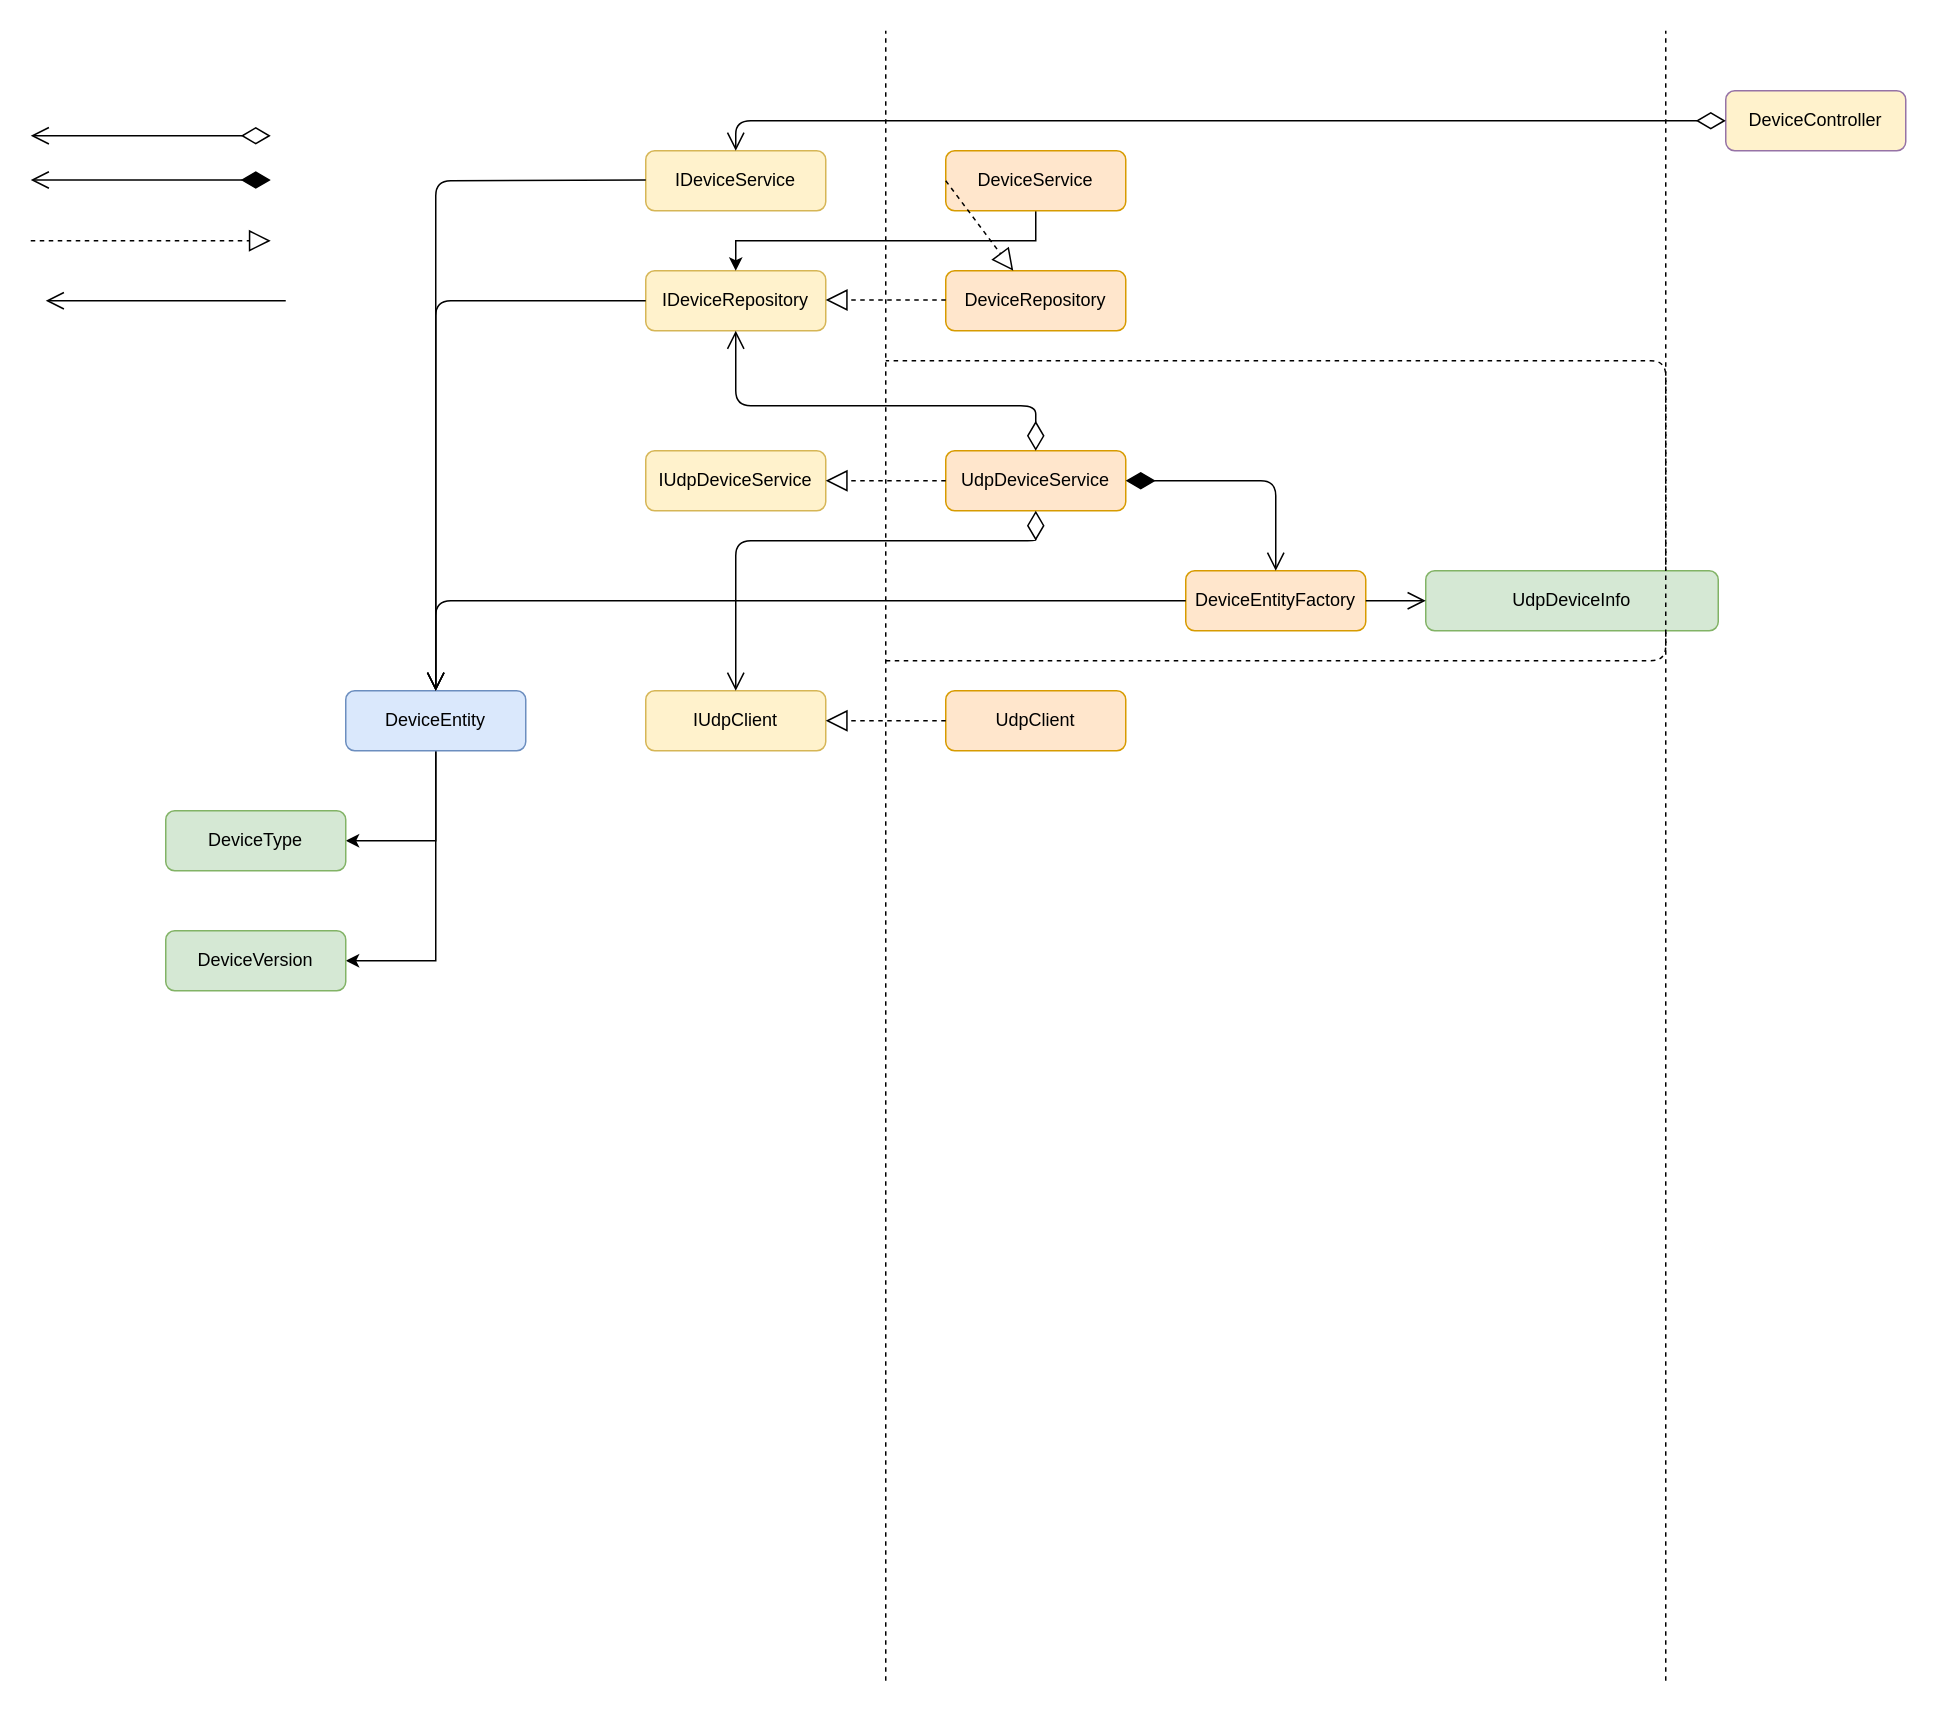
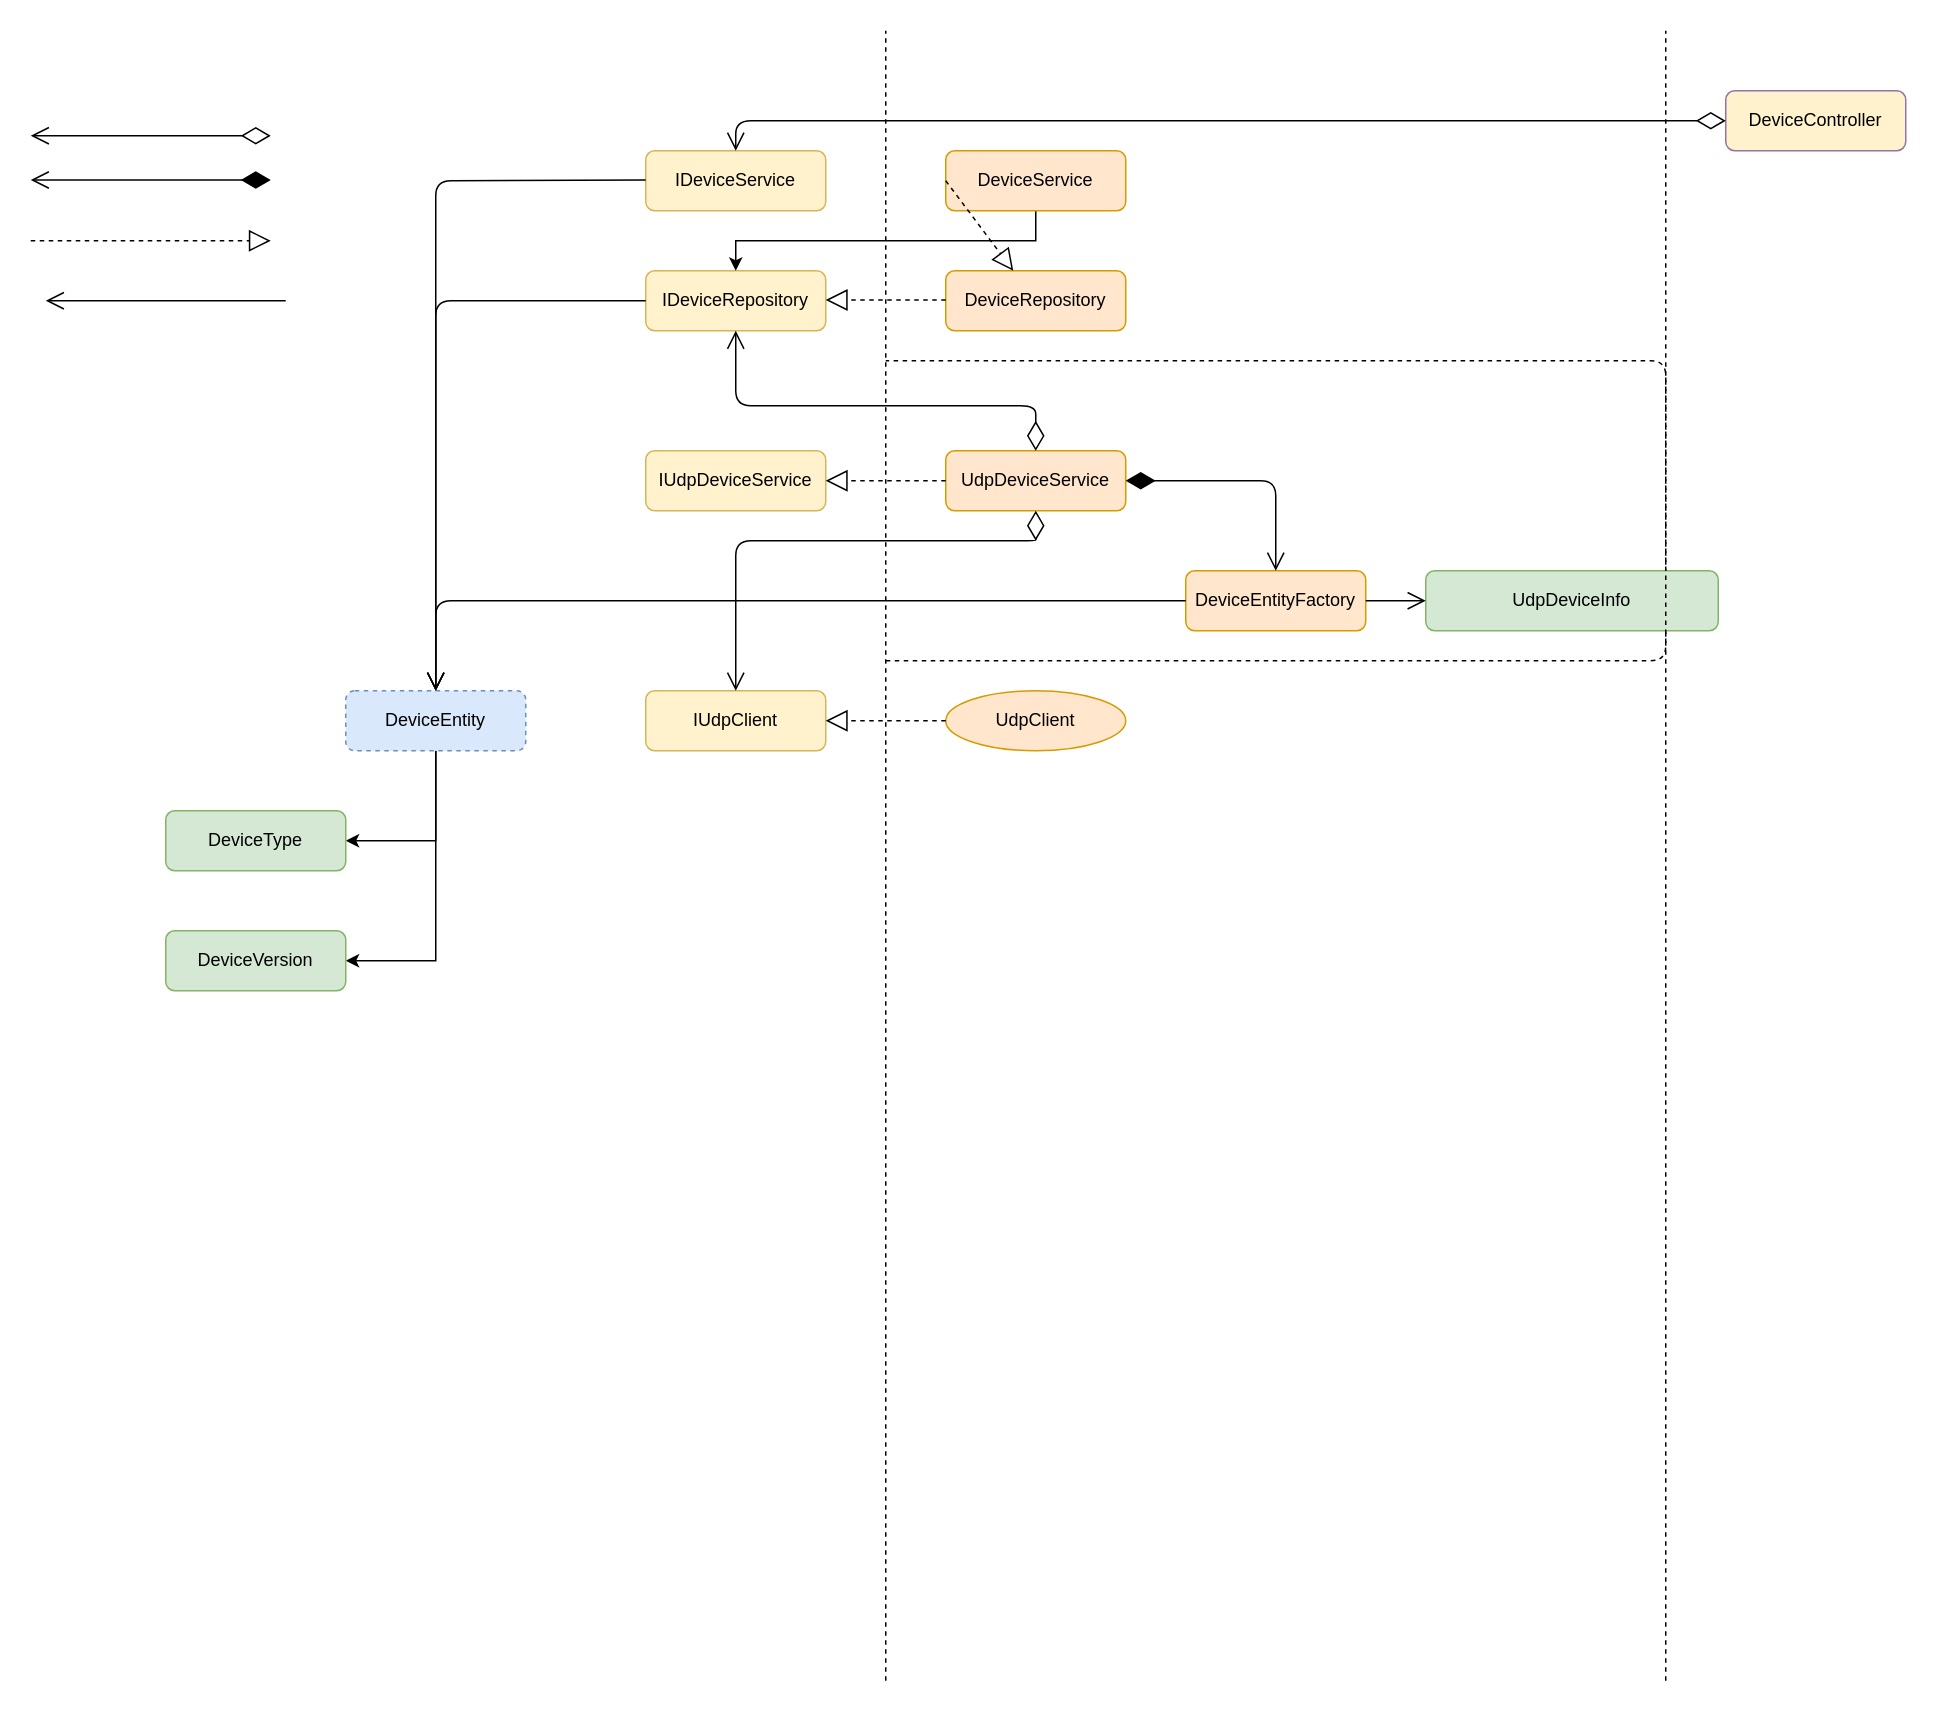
(436, 721) -> (436, 721)
(1036, 721) -> (1036, 721)
